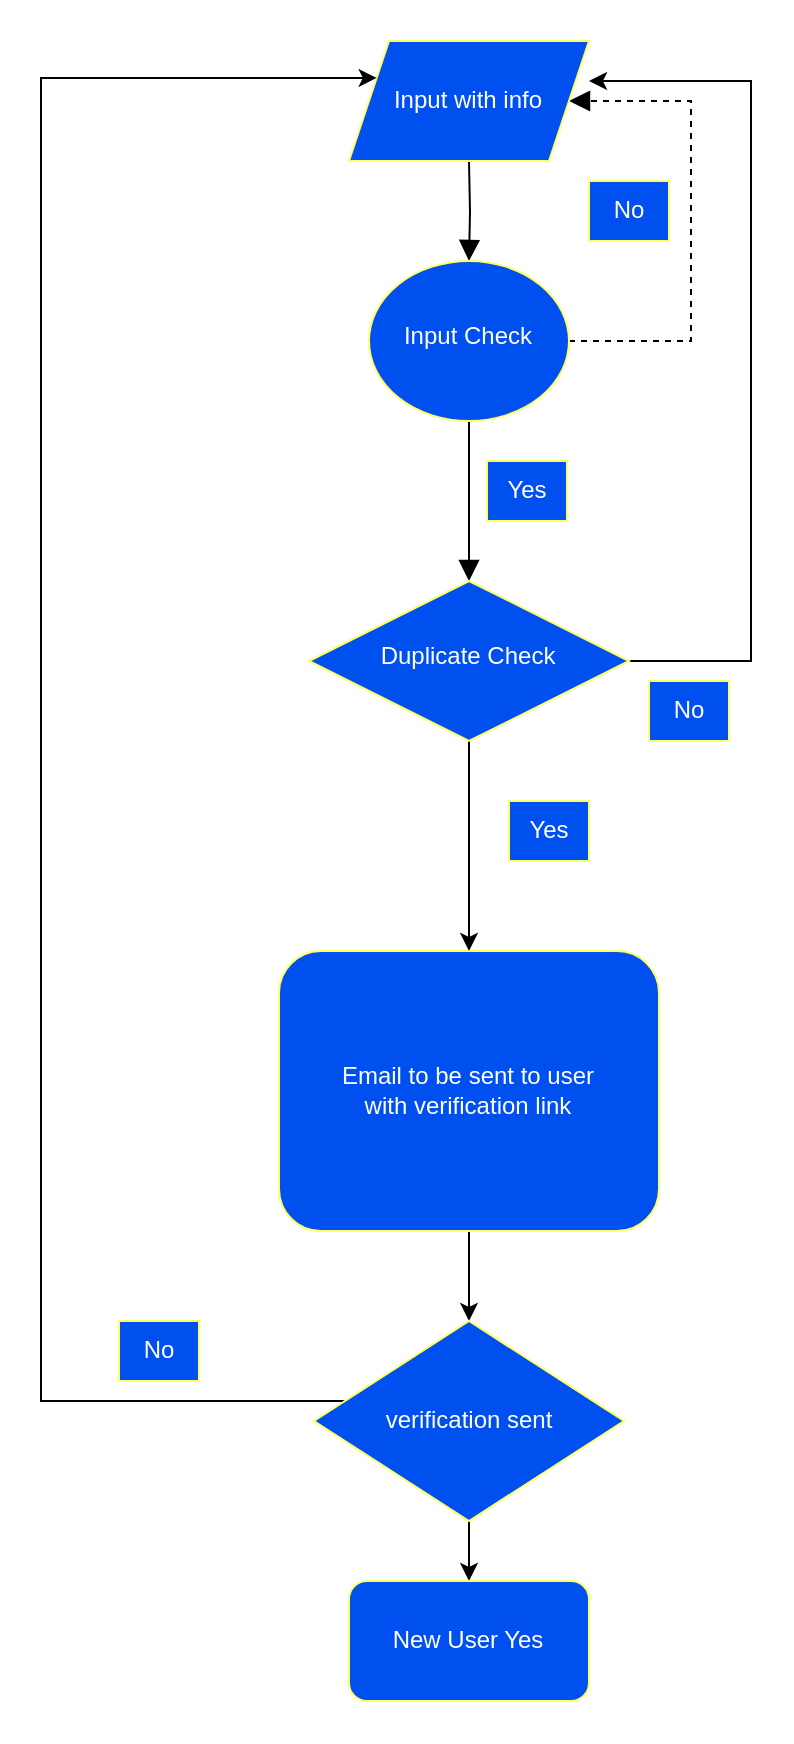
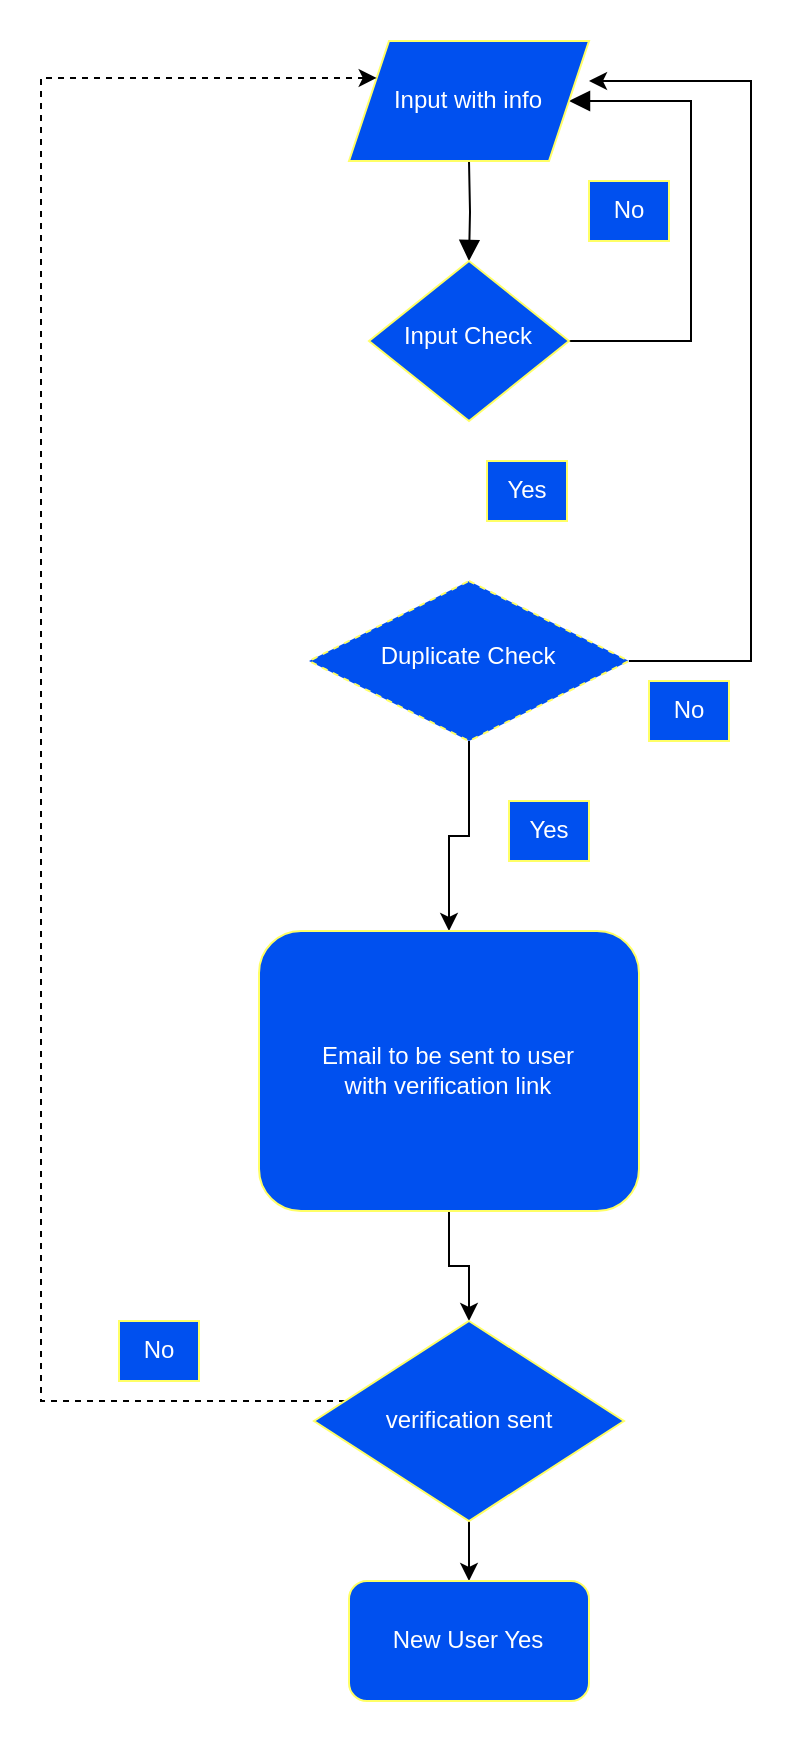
(691, 233) -> (691, 233)
(469, 341) -> (469, 341)
(469, 490) -> none
(469, 661) -> (469, 661)
(41, 731) -> (41, 731)
(469, 1091) -> (449, 1071)
